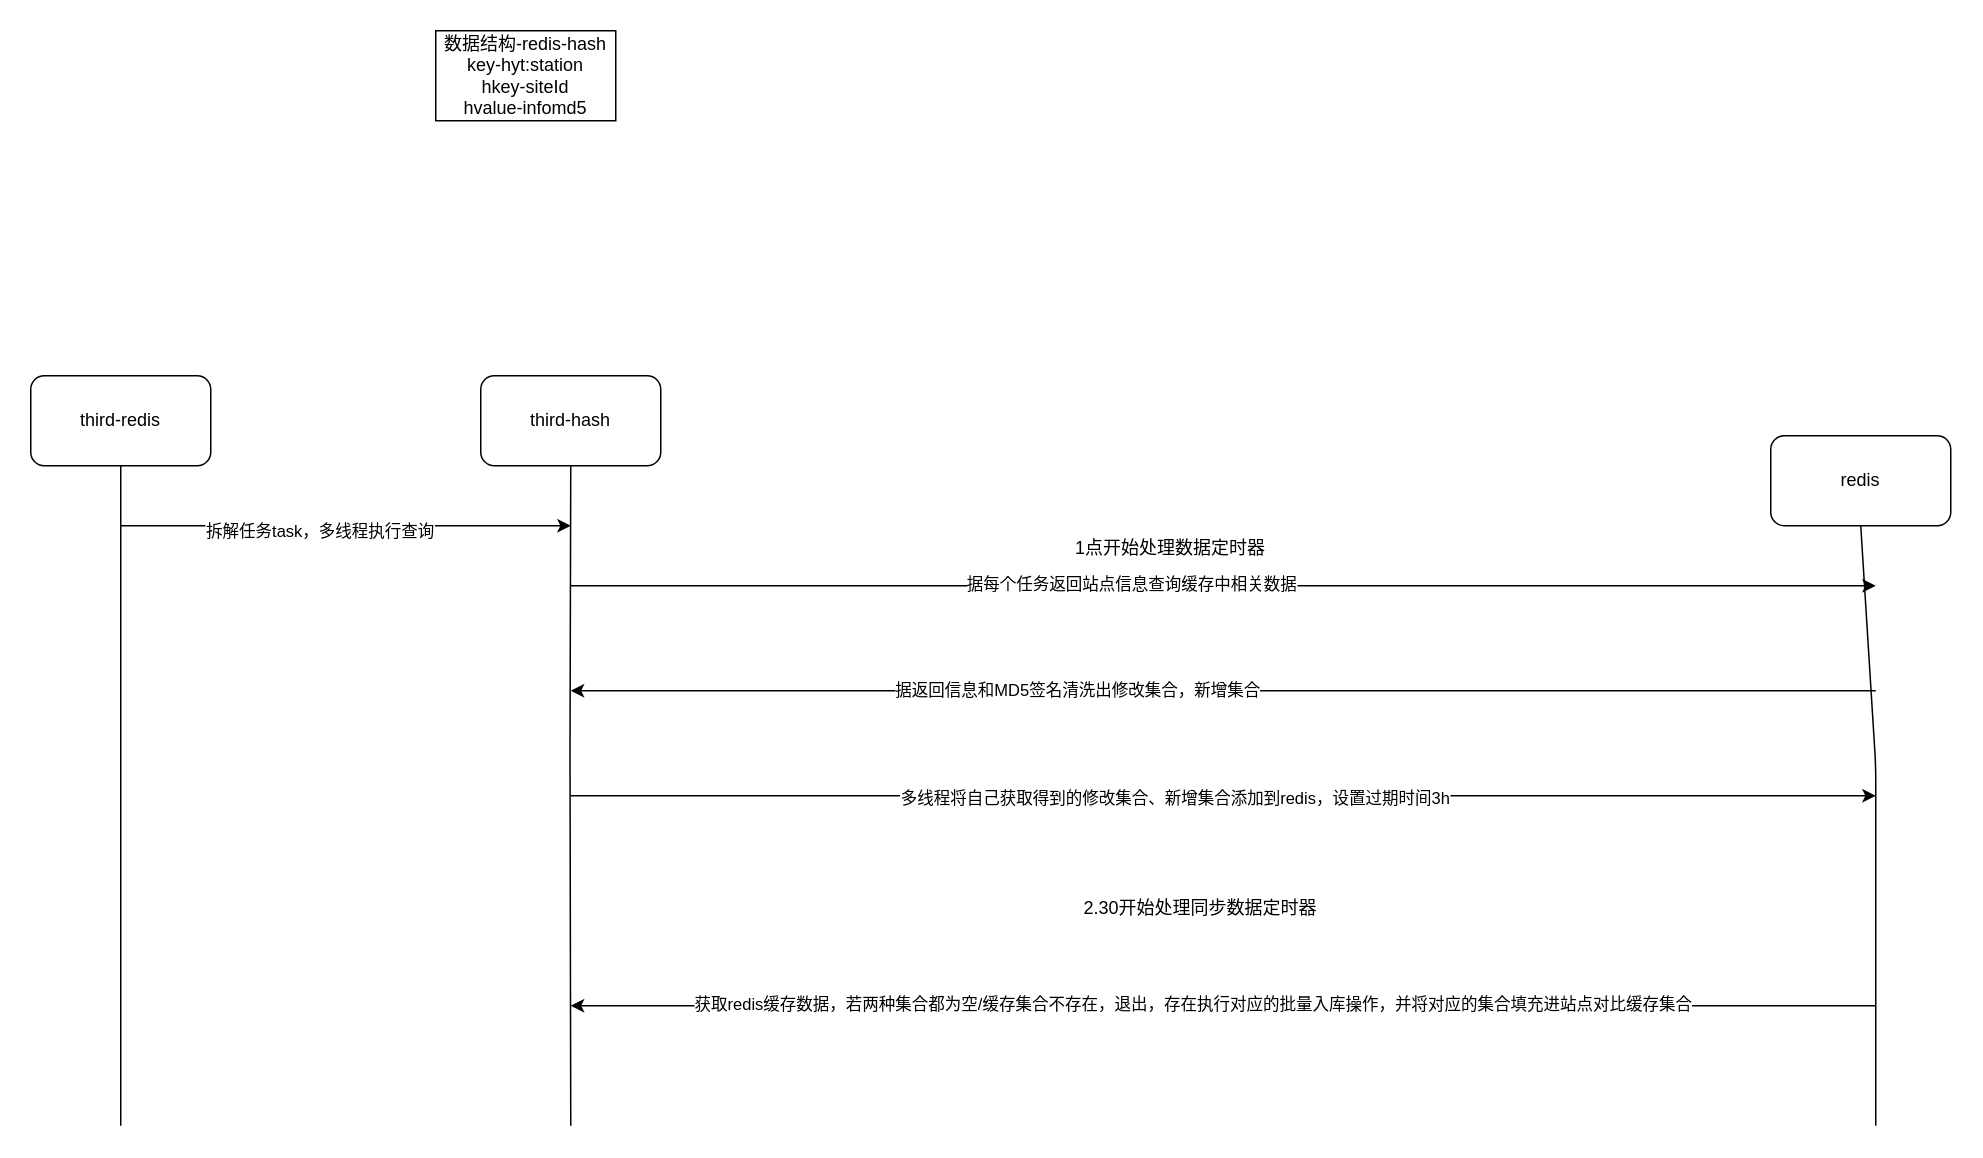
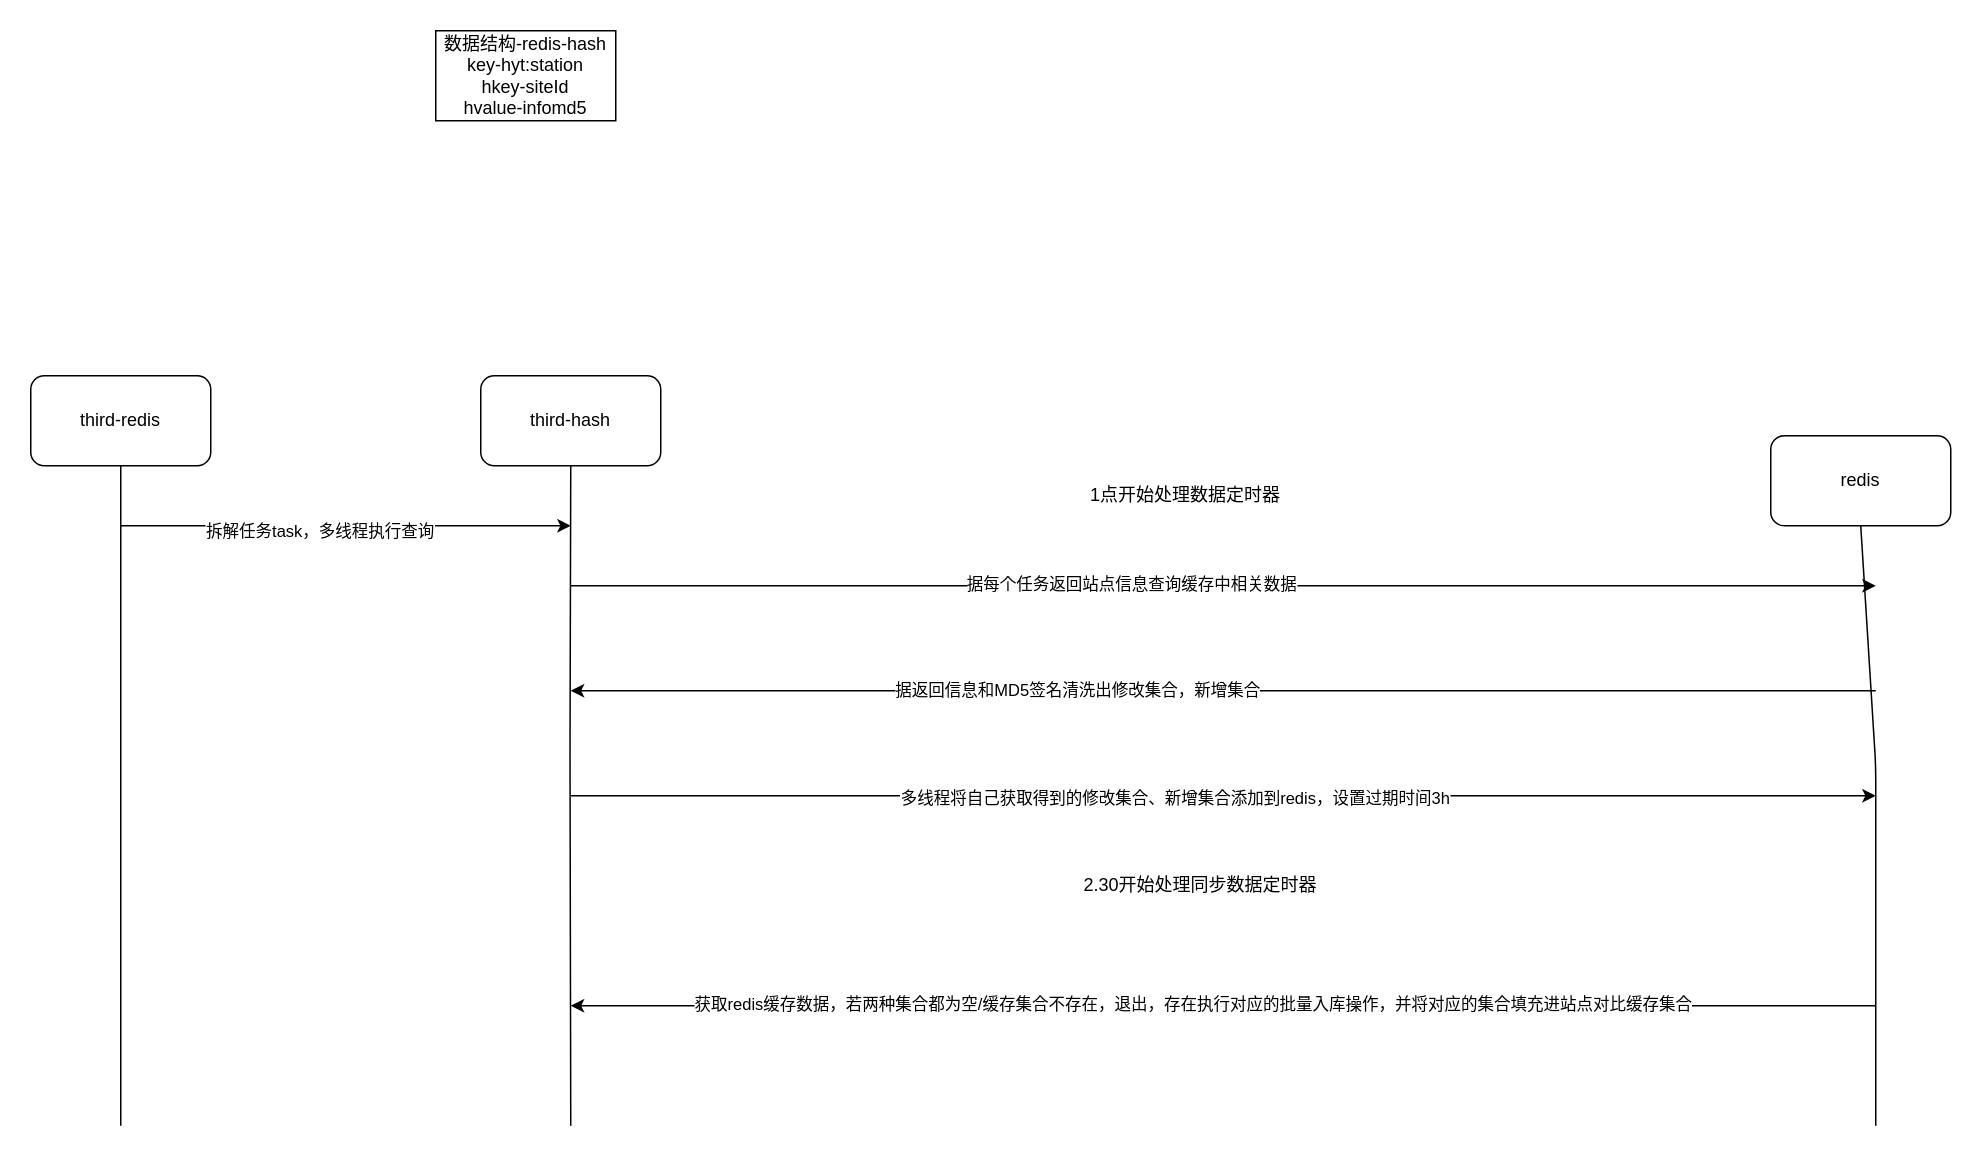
(1171, 548) -> (1186, 496)
(1201, 908) -> (1201, 886)
